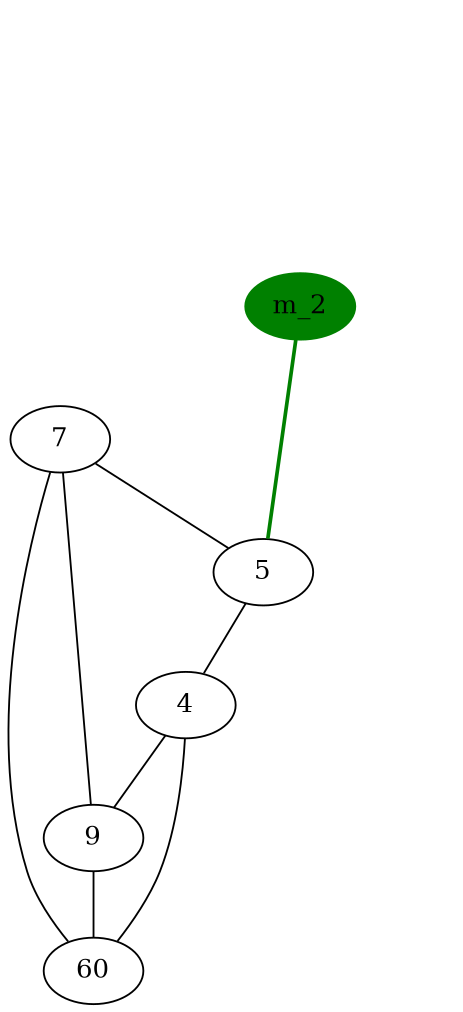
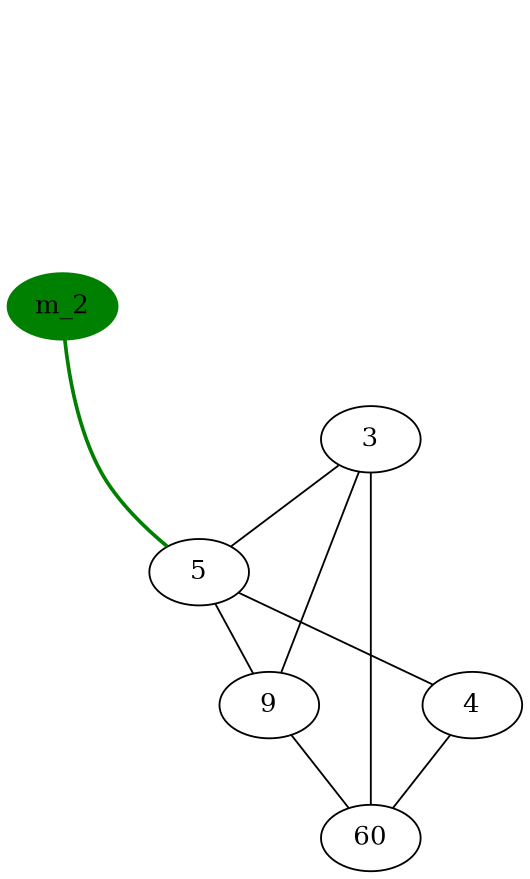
(60, 439) -> (371, 439)
(140, 772) -> (234, 639)
